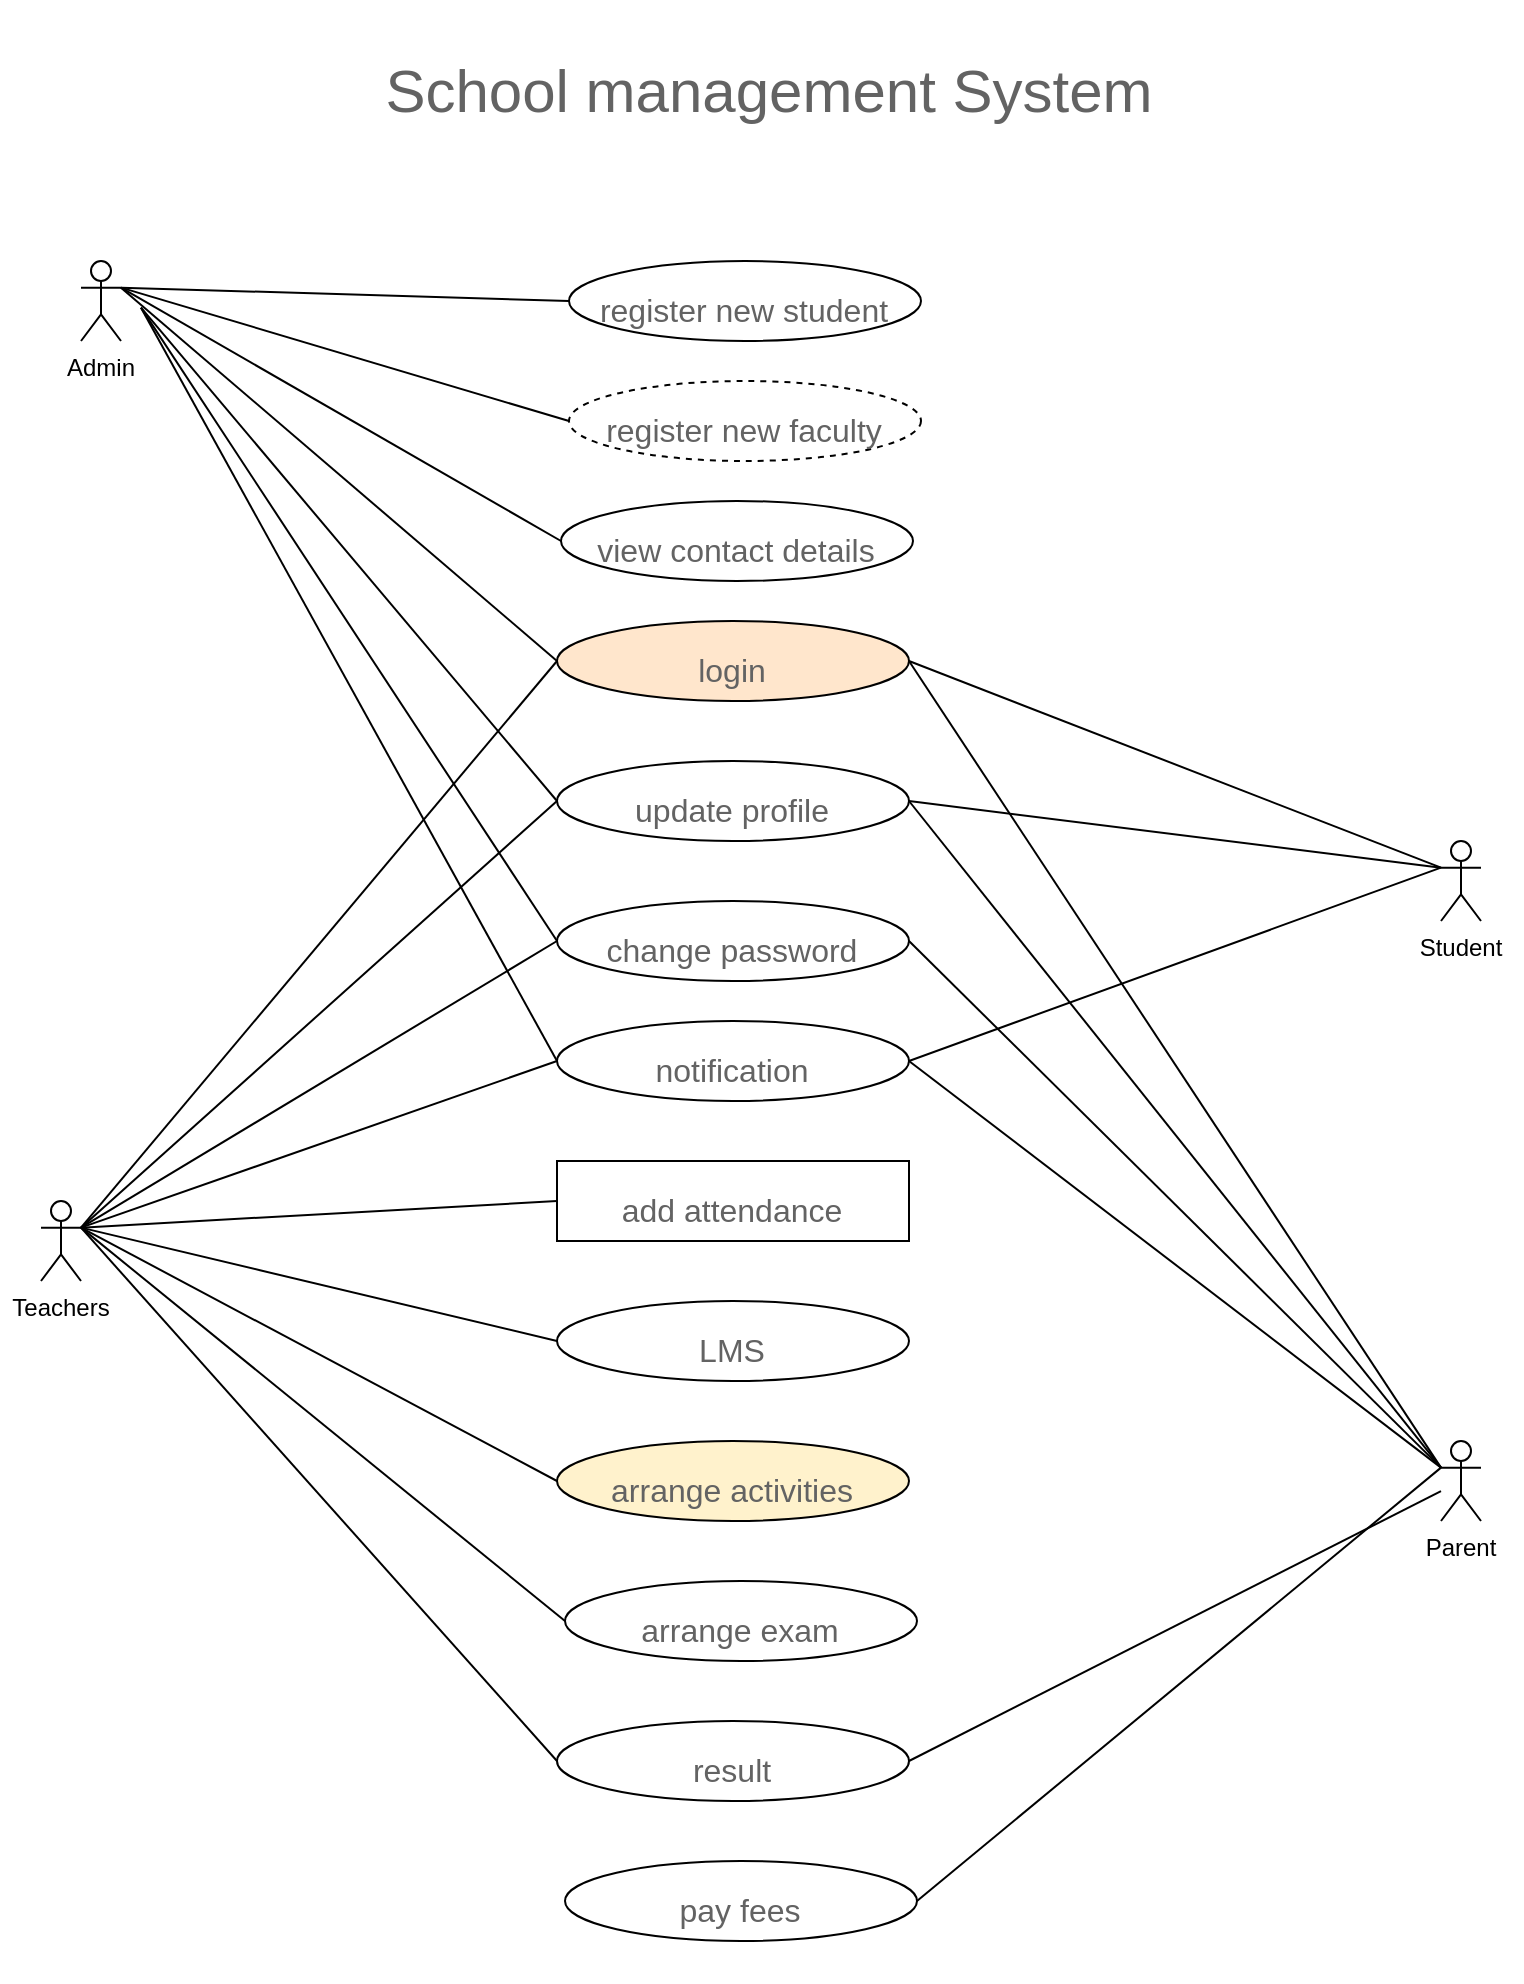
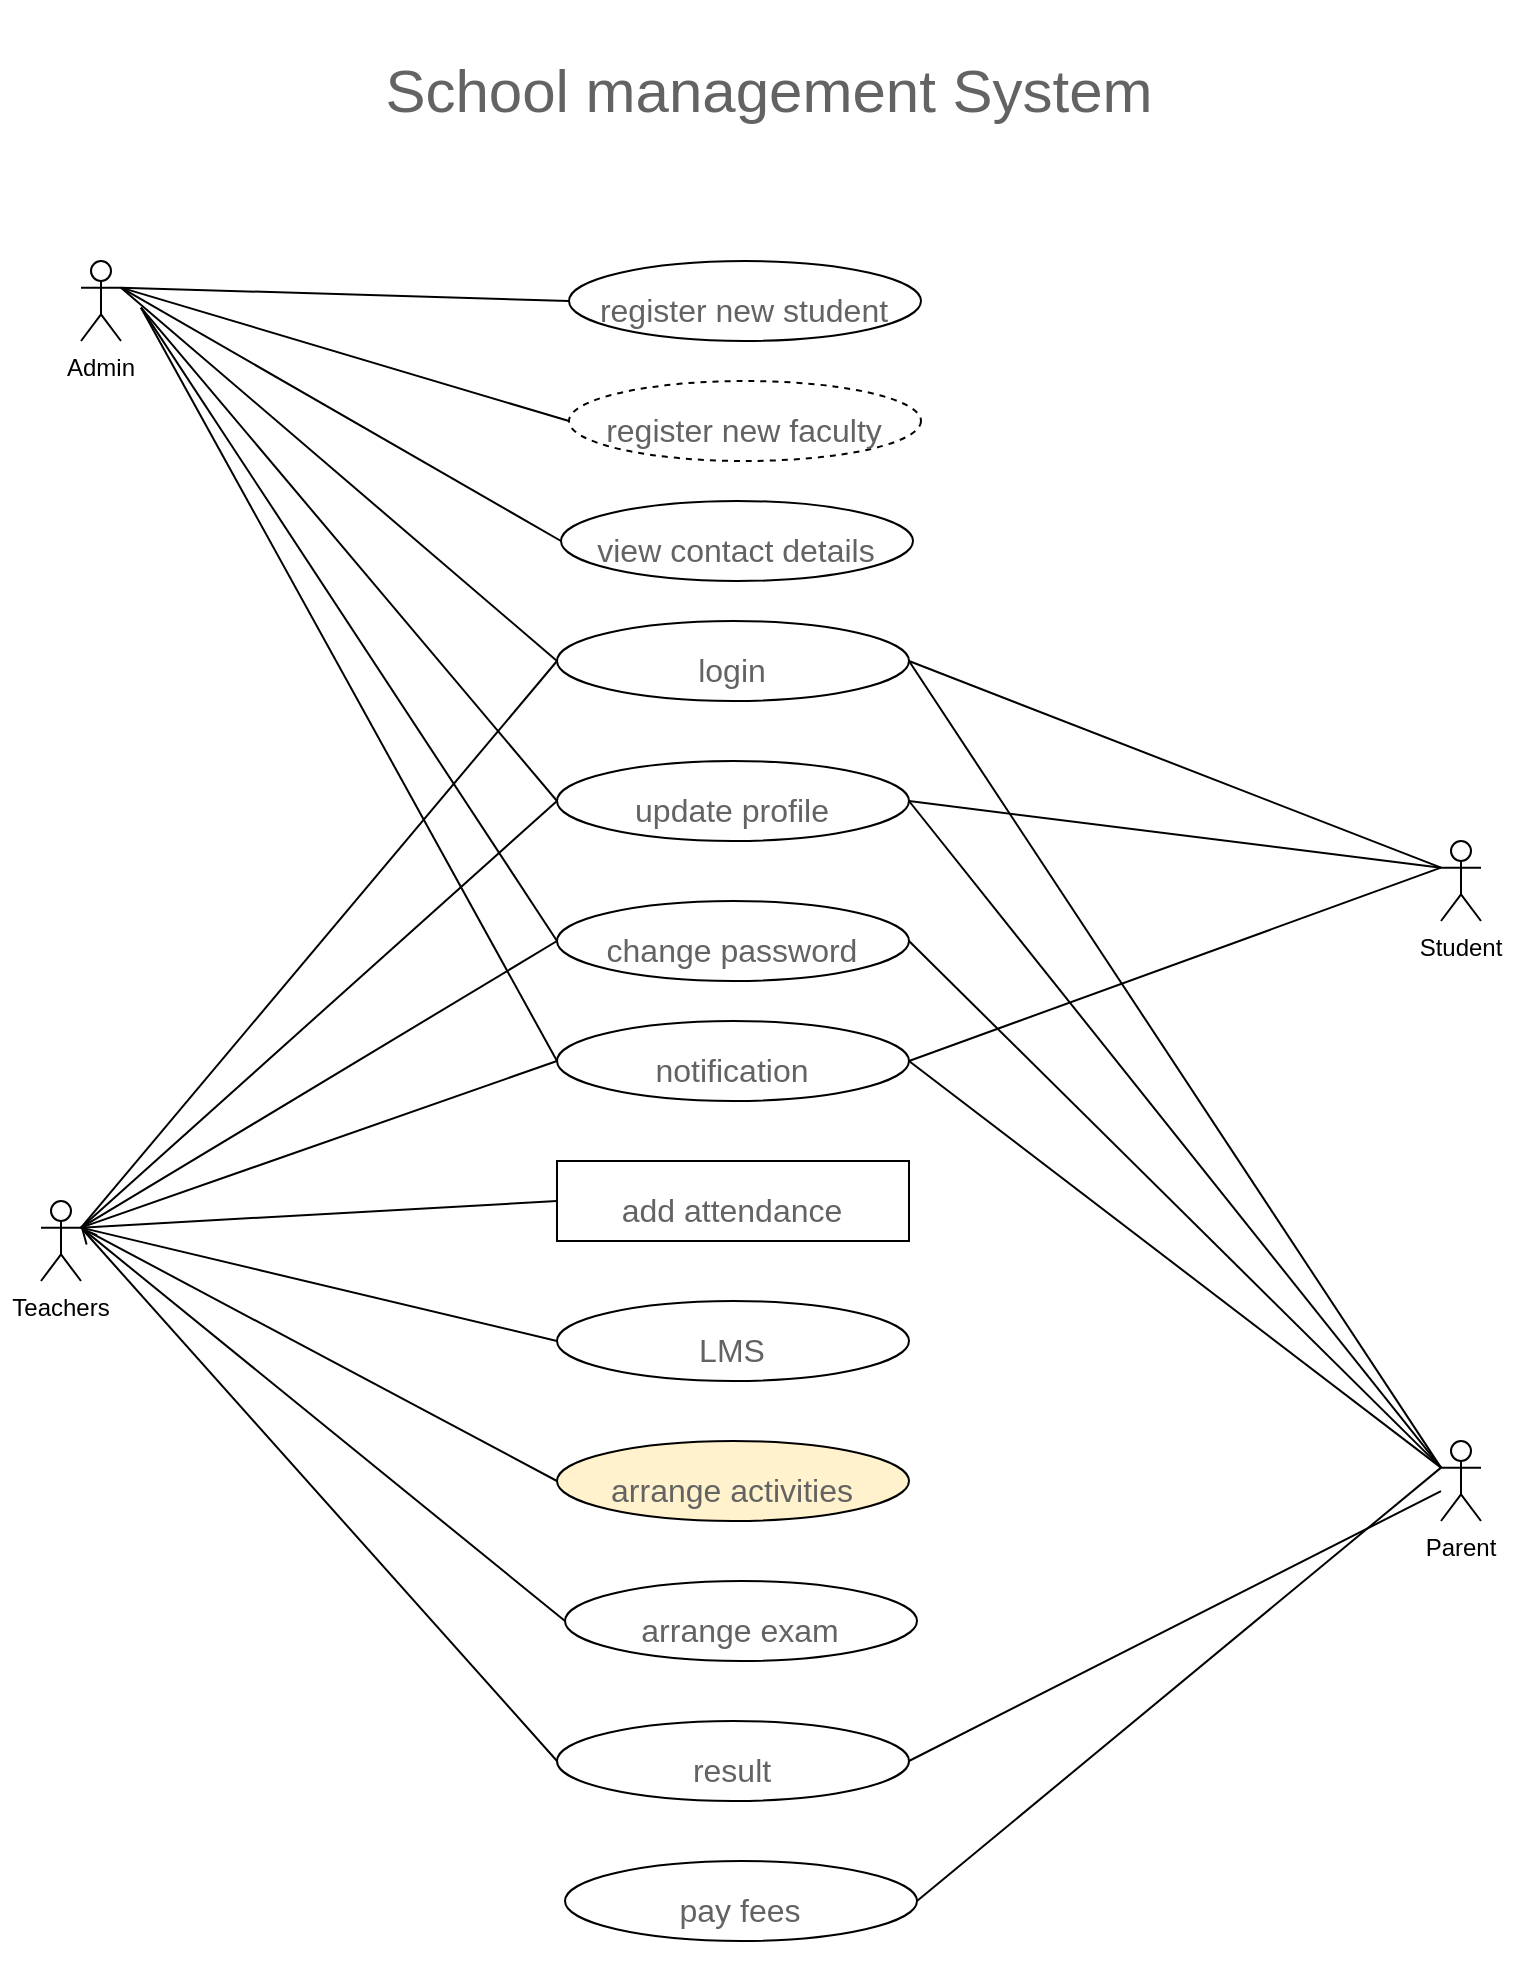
(733, 661) -> (733, 661)
(96, 1244) -> (96, 1244)
